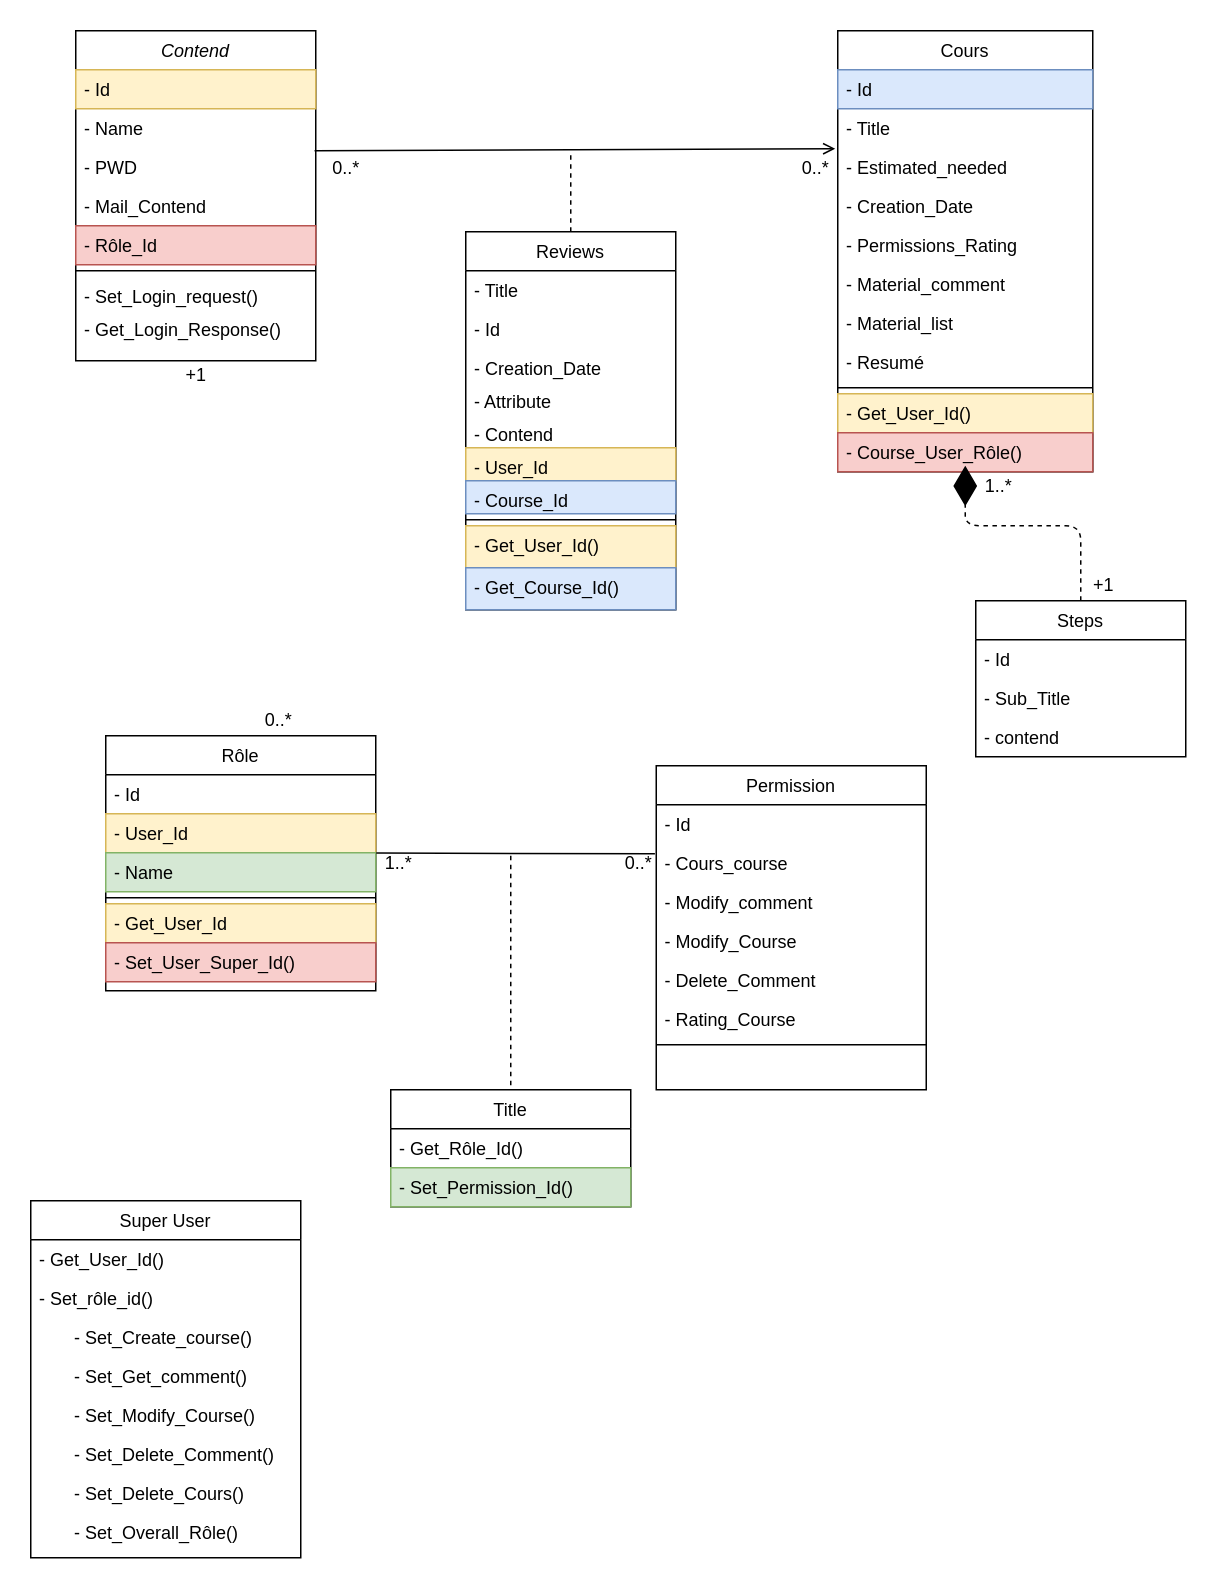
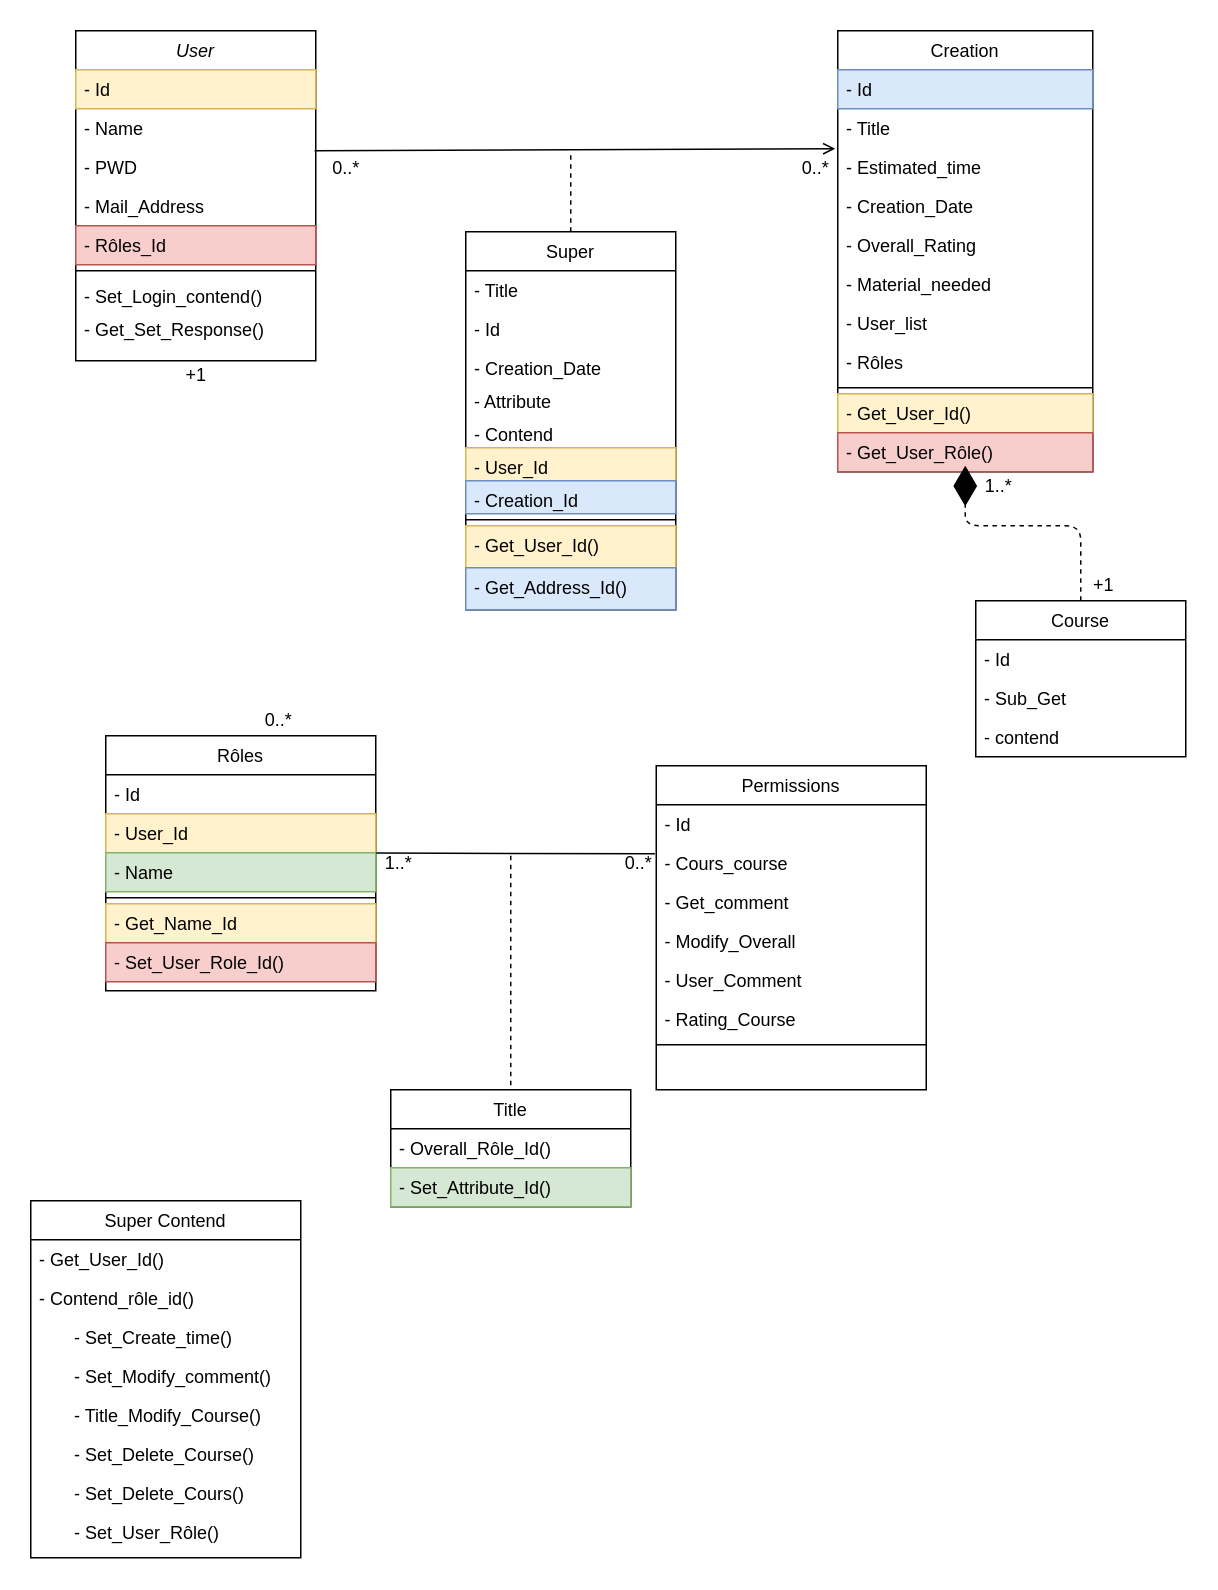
(195, 51) -> (195, 51)
(965, 51) -> (965, 51)
(932, 168) -> (920, 168)
(148, 207) -> (148, 207)
(125, 246) -> (130, 246)
(937, 246) -> (917, 246)
(570, 252) -> (570, 252)
(930, 285) -> (925, 285)
(185, 297) -> (185, 297)
(910, 324) -> (894, 324)
(190, 330) -> (182, 330)
(884, 363) -> (877, 363)
(942, 453) -> (927, 453)
(527, 501) -> (535, 501)
(557, 588) -> (562, 588)
(1080, 621) -> (1080, 621)
(1032, 699) -> (1027, 699)
(240, 756) -> (240, 756)
(791, 786) -> (791, 786)
(740, 903) -> (728, 903)
(177, 924) -> (177, 924)
(735, 942) -> (736, 942)
(218, 963) -> (210, 963)
(740, 981) -> (733, 981)
(470, 1149) -> (485, 1149)
(498, 1188) -> (495, 1188)
(165, 1221) -> (165, 1221)
(108, 1299) -> (128, 1299)
(143, 1338) -> (130, 1338)
(132, 1377) -> (145, 1377)
(140, 1416) -> (146, 1416)
(145, 1455) -> (140, 1455)
(130, 1533) -> (120, 1533)
